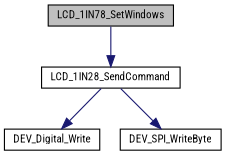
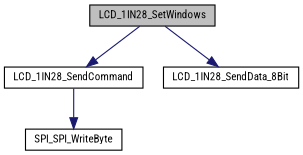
(111, 16) -> (152, 16)
none -> (231, 78)
(52, 140) -> none
(171, 140) -> (74, 140)
